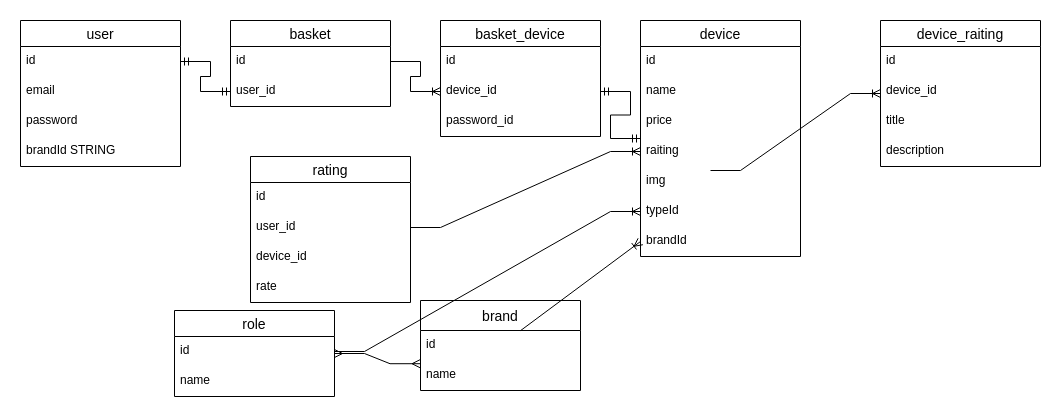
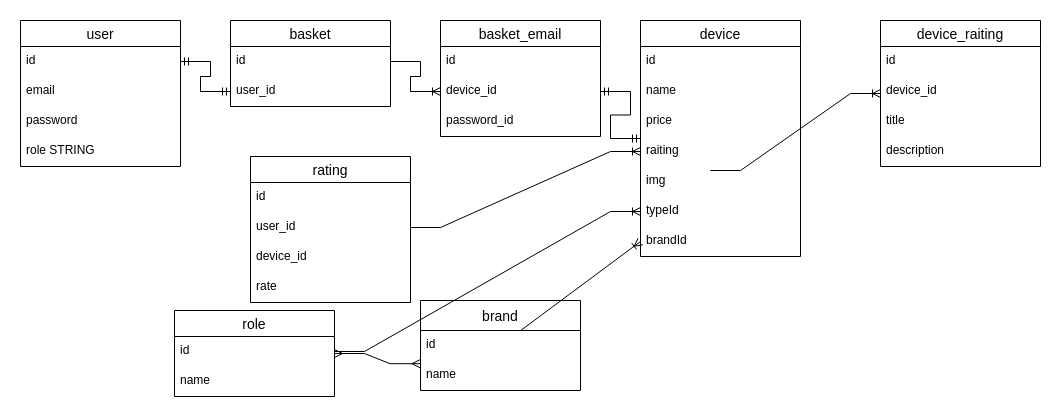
(520, 34) -> (520, 34)
(72, 151) -> (60, 151)
